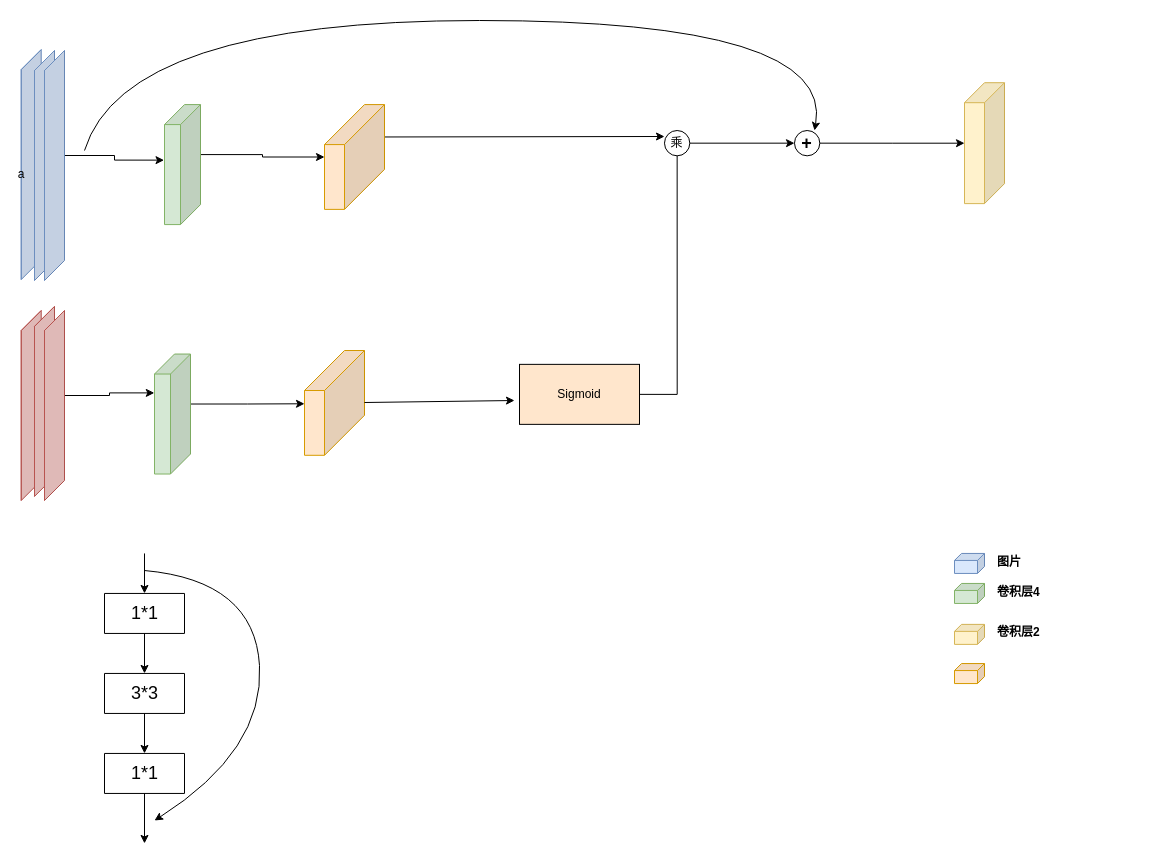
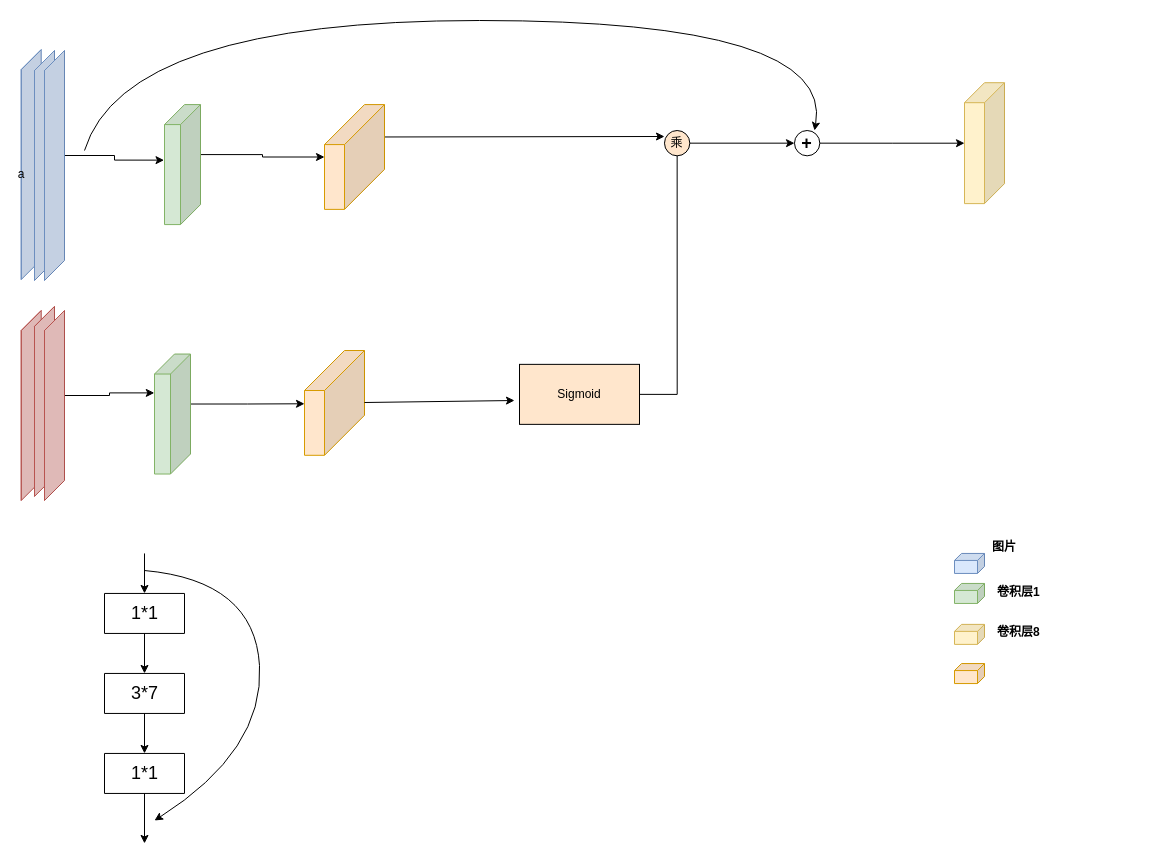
(677, 143) -> (677, 143)
(1065, 562) -> (1060, 547)
(1019, 593) -> (1019, 593)
(1019, 633) -> (1019, 633)
(145, 694) -> (145, 694)
